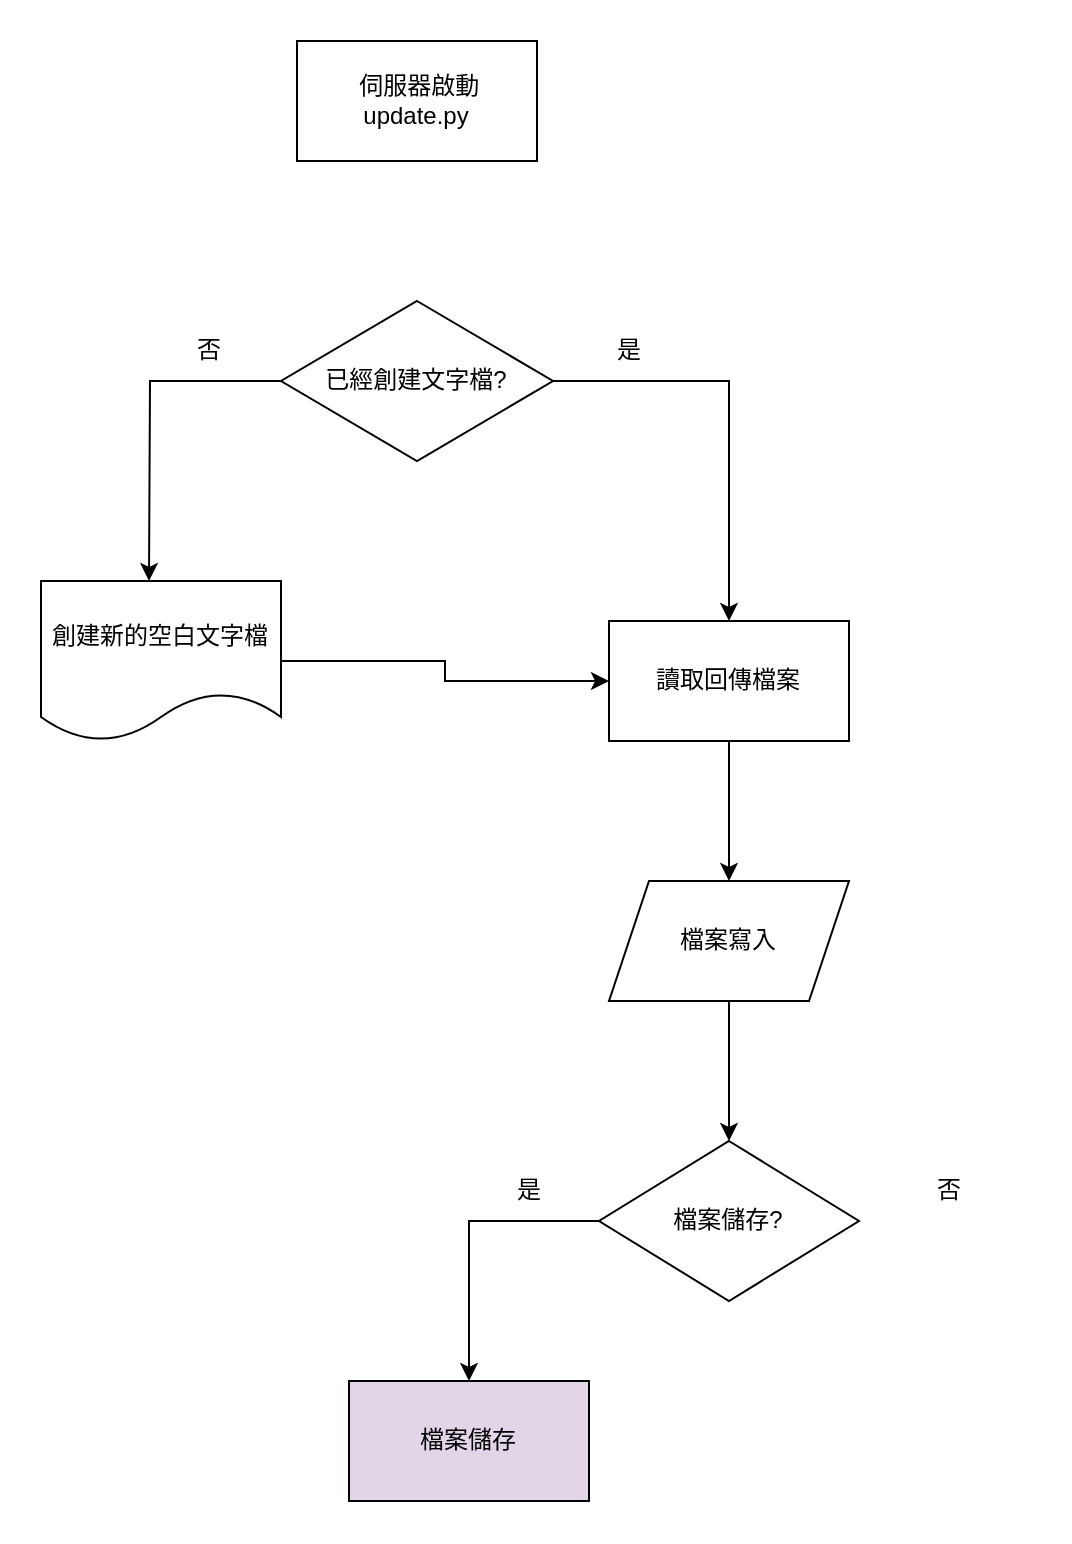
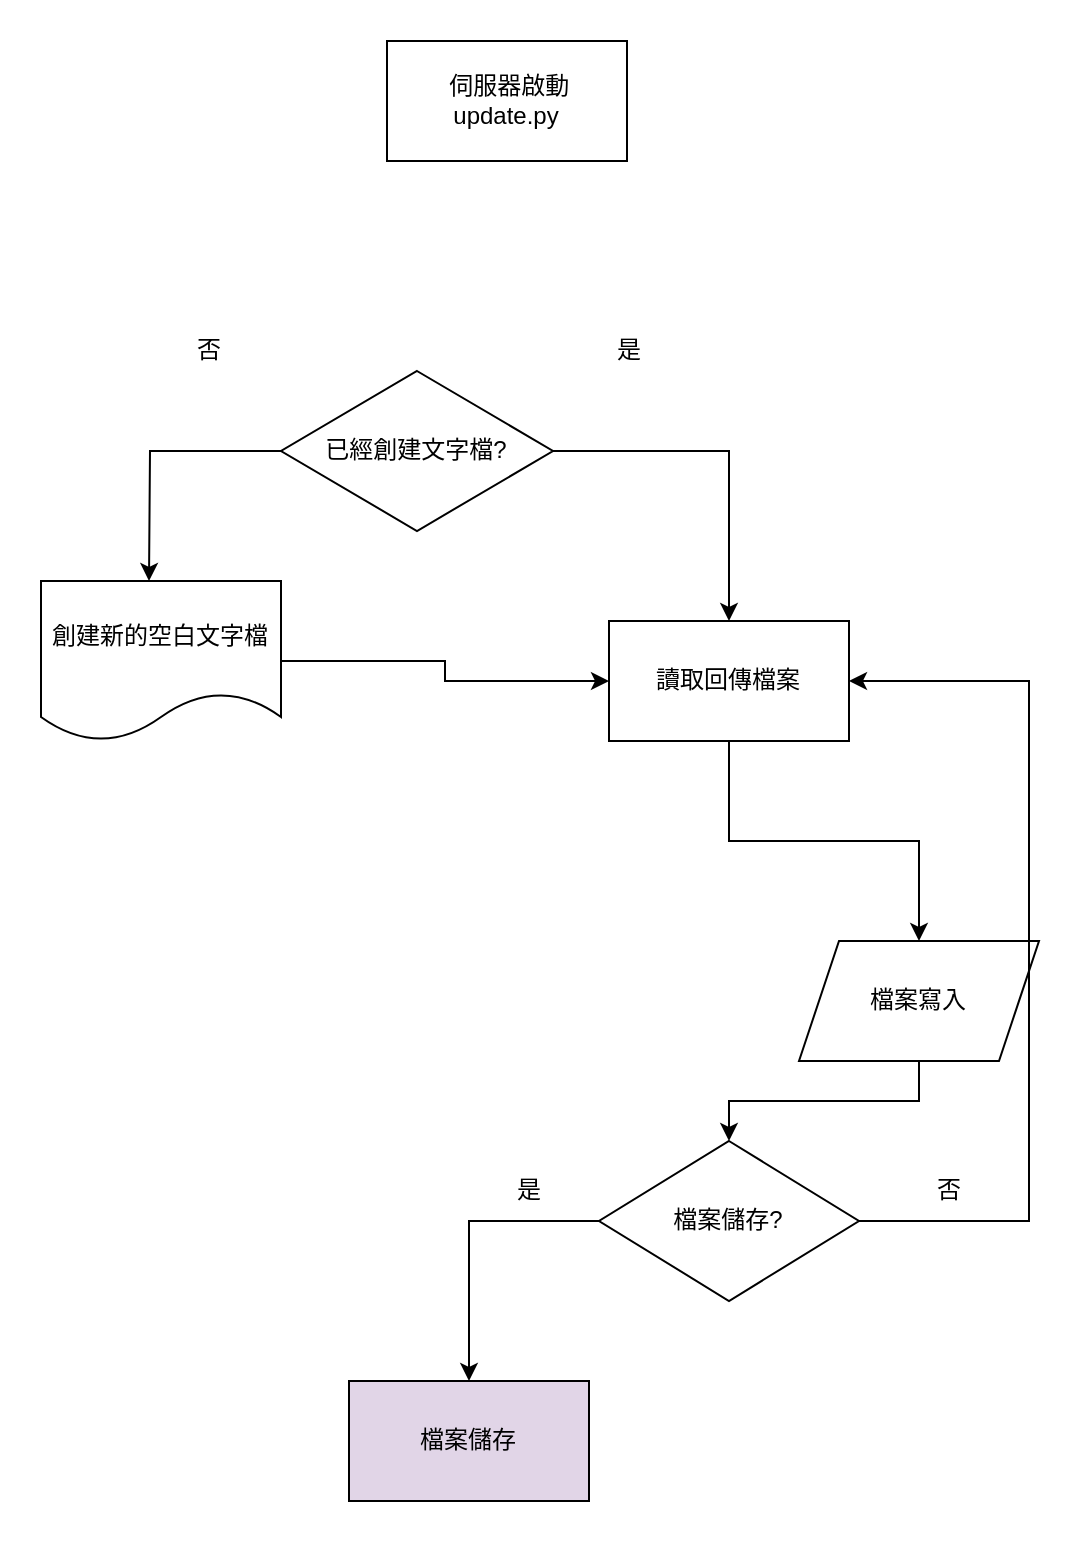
(417, 101) -> (507, 101)
(417, 381) -> (417, 451)
(729, 941) -> (919, 1001)
none -> (1029, 953)
